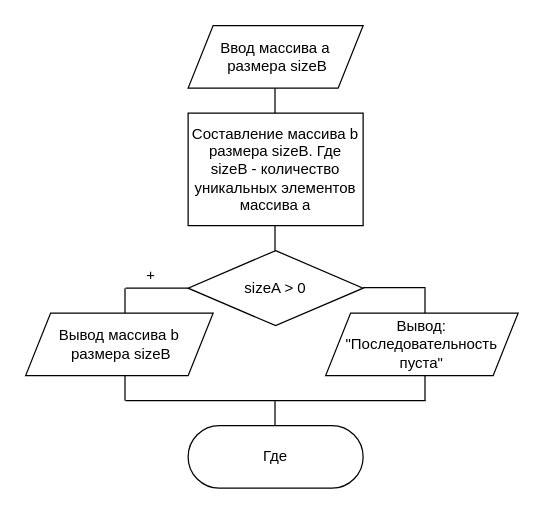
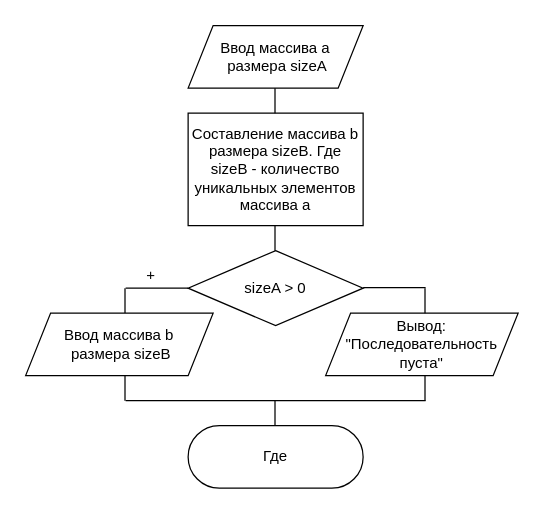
(276, 57) -> (276, 57)
(119, 344) -> (119, 344)
